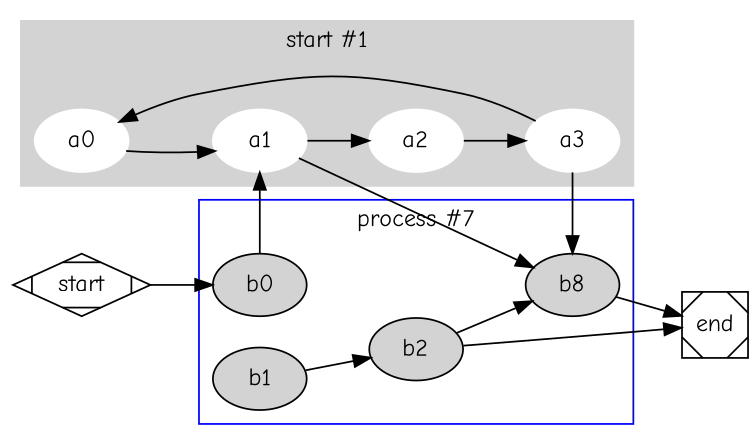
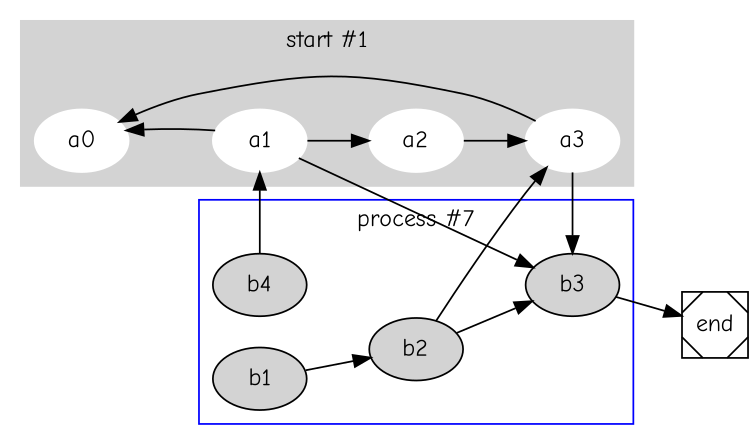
(162, 152) -> (180, 129)
(82, 285) -> none
(260, 285) -> (260, 285)
(573, 285) -> (573, 285)
(564, 338) -> (479, 257)
